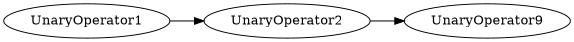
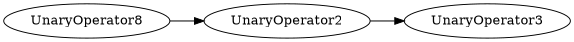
(87, 21) -> (87, 21)
(487, 21) -> (487, 21)
